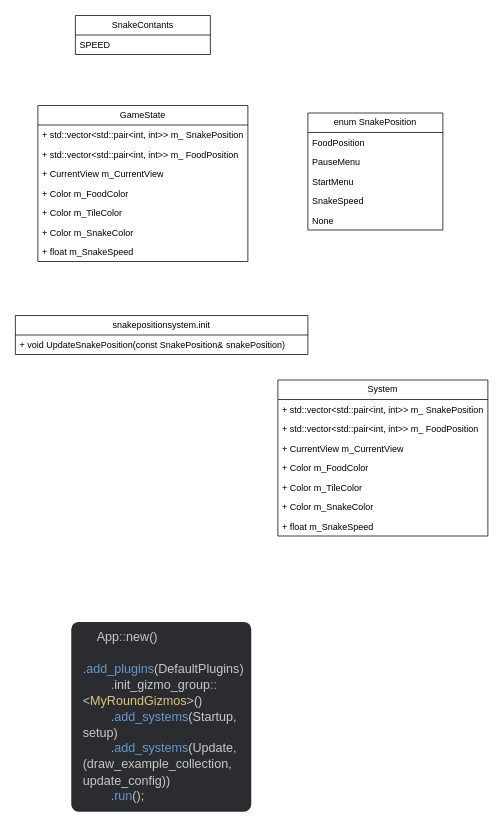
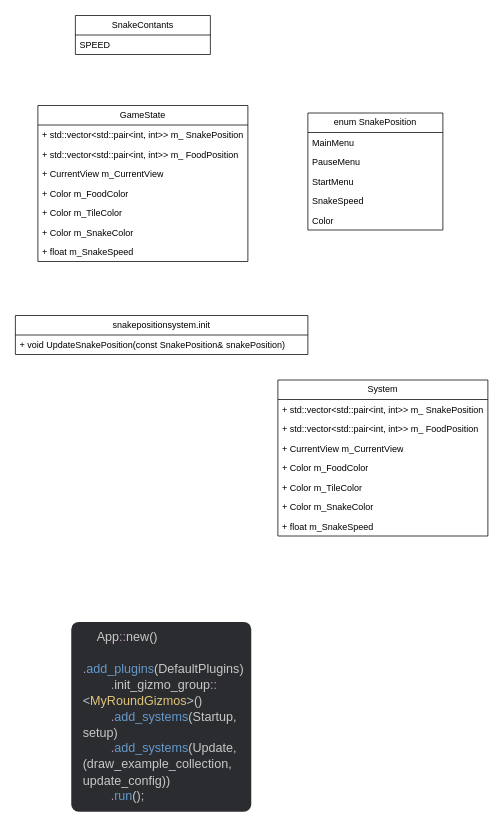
(340, 143) -> (331, 143)
(322, 221) -> (324, 221)
